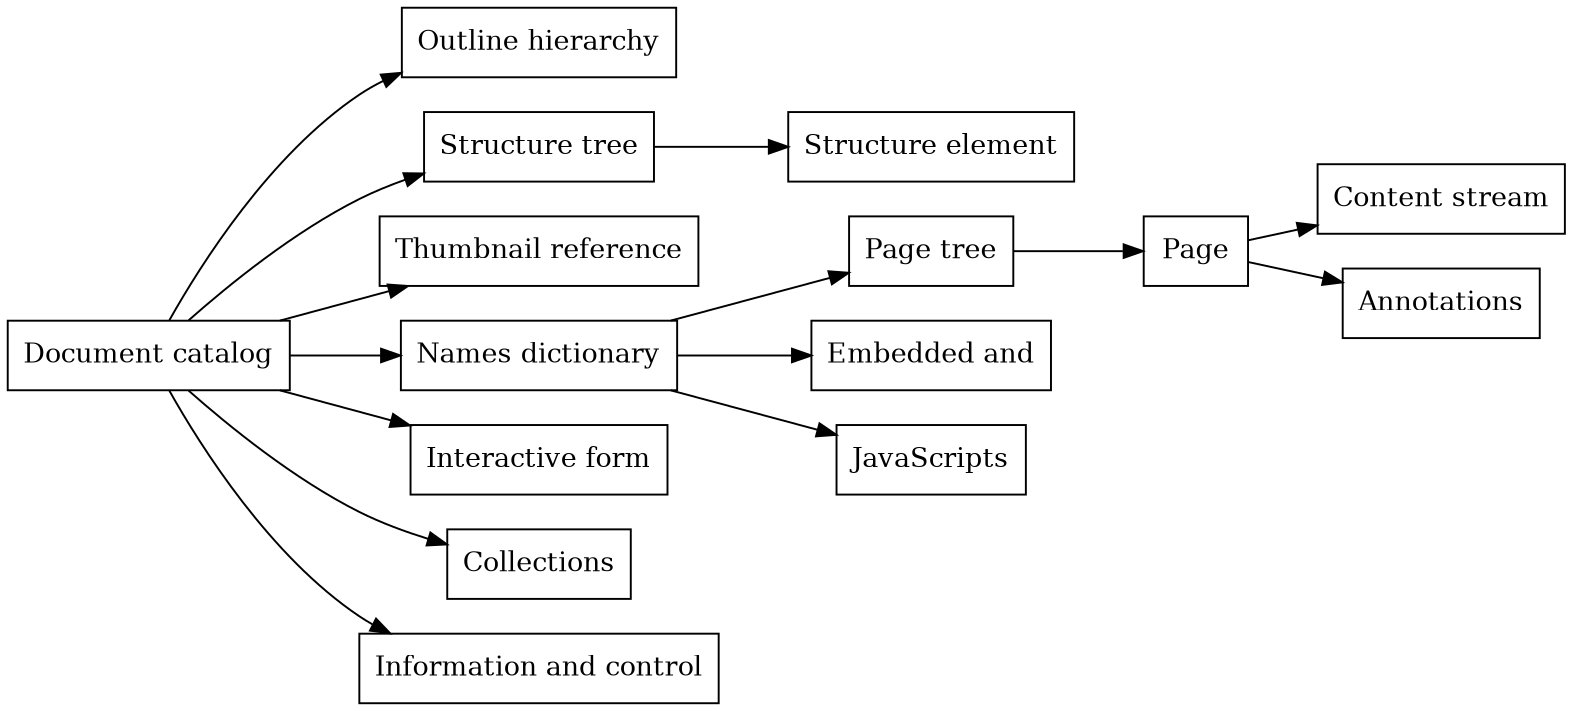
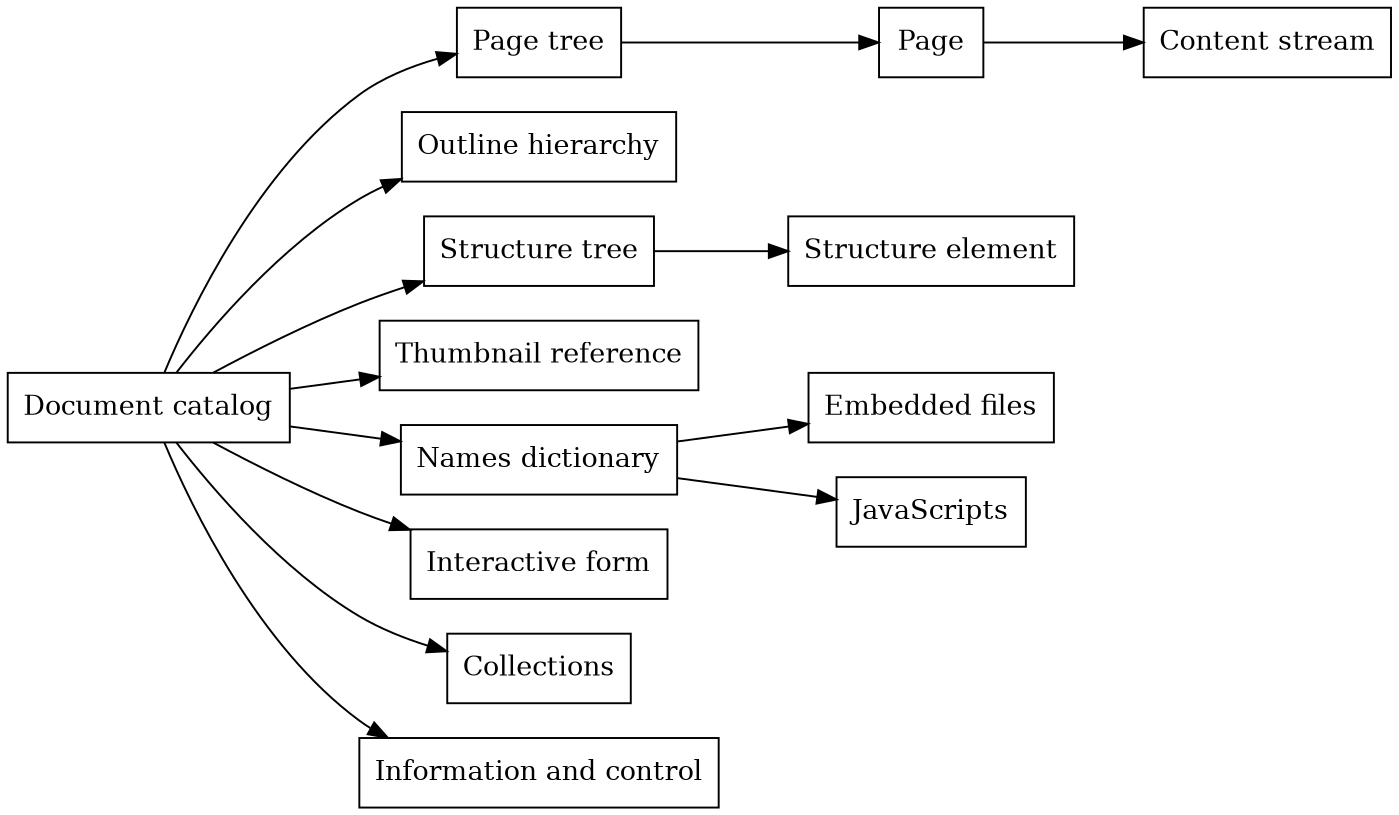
(750, 299) -> (270, 186)
(1441, 303) -> none
(931, 355) -> (931, 408)
